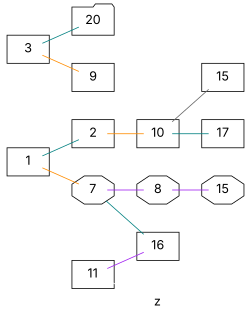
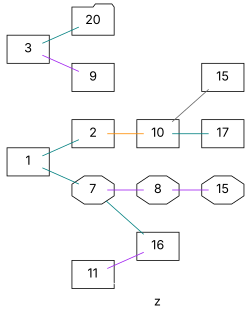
(61, 63) -> (61, 63)
(61, 176) -> (61, 176)
